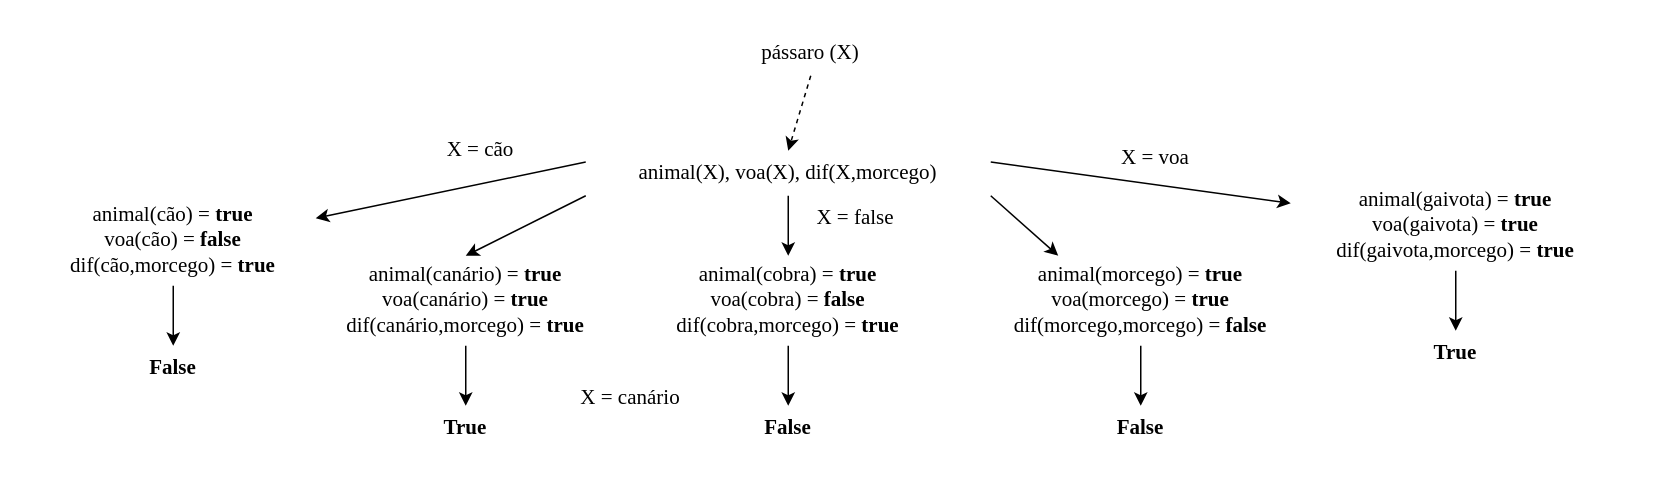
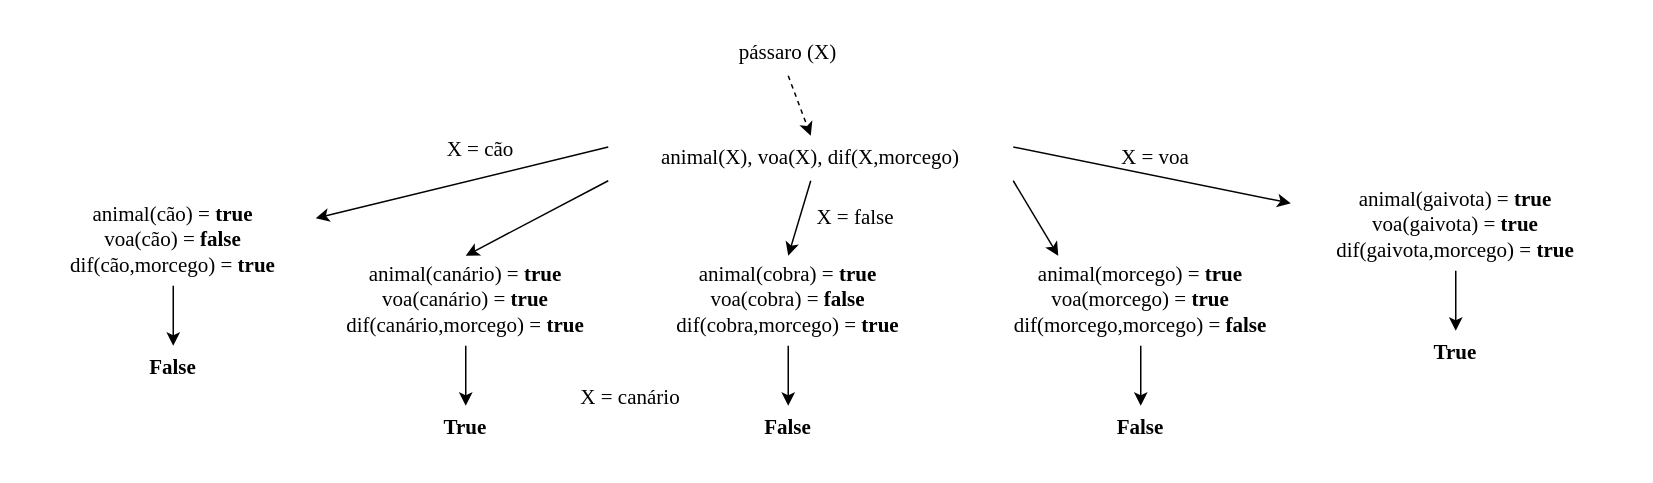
(811, 53) -> (788, 53)
(788, 173) -> (811, 158)
